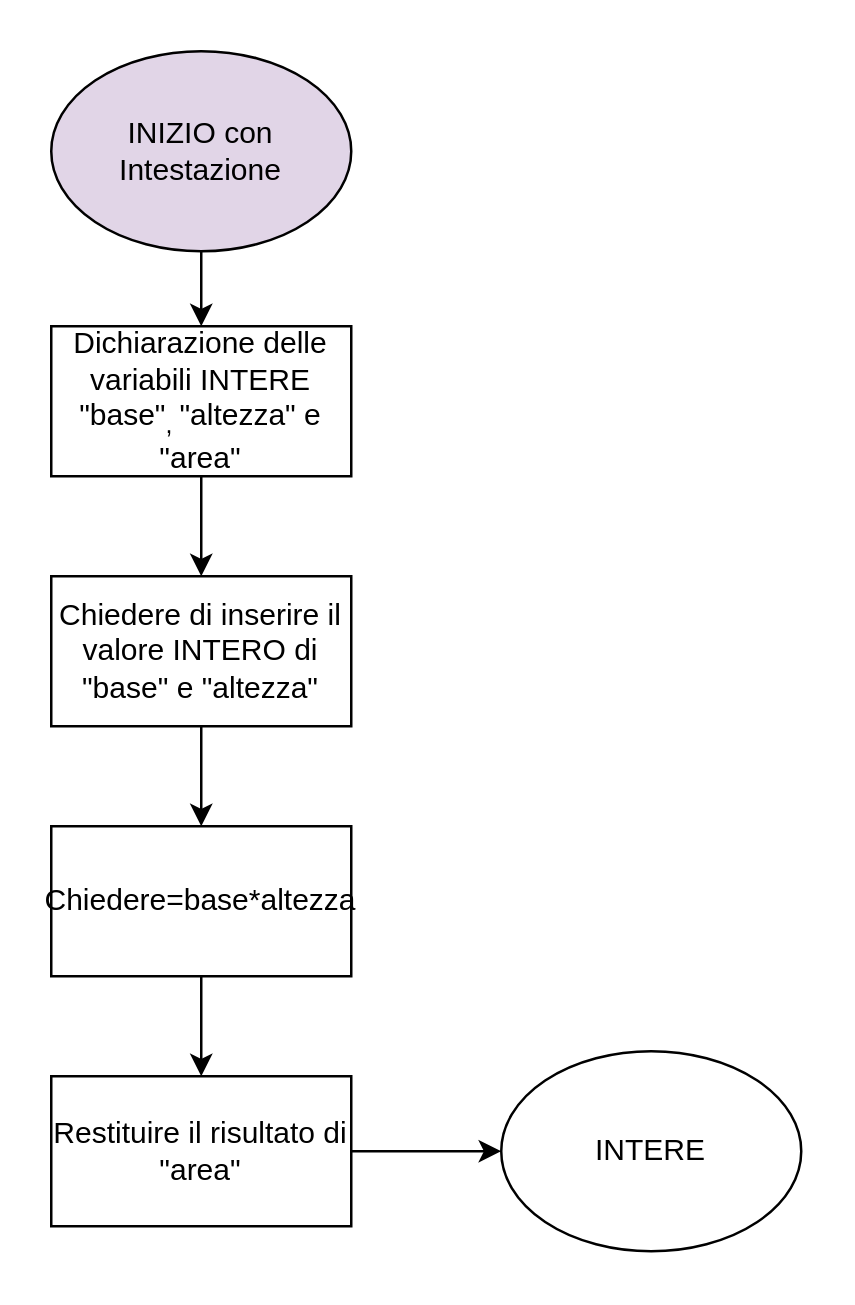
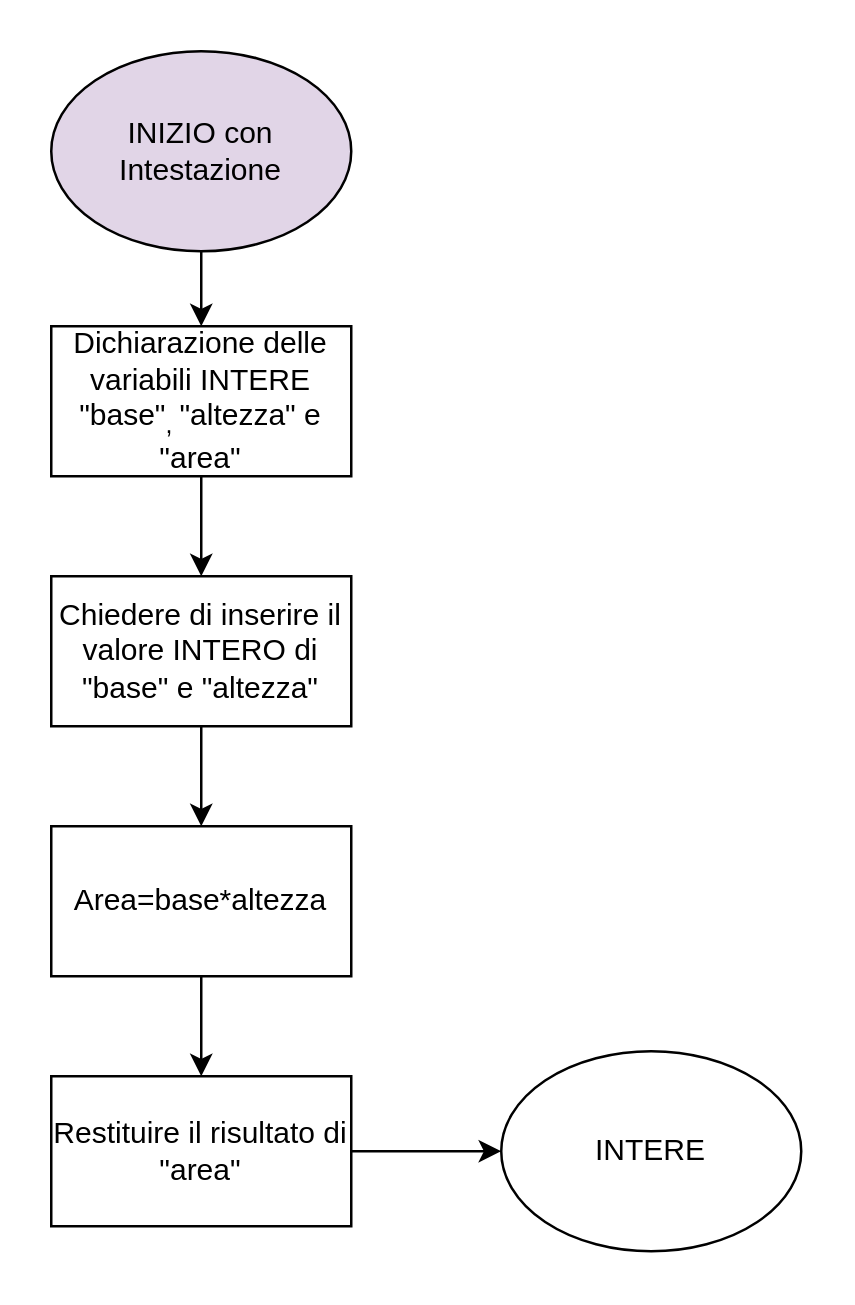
(201, 901) -> (201, 901)
